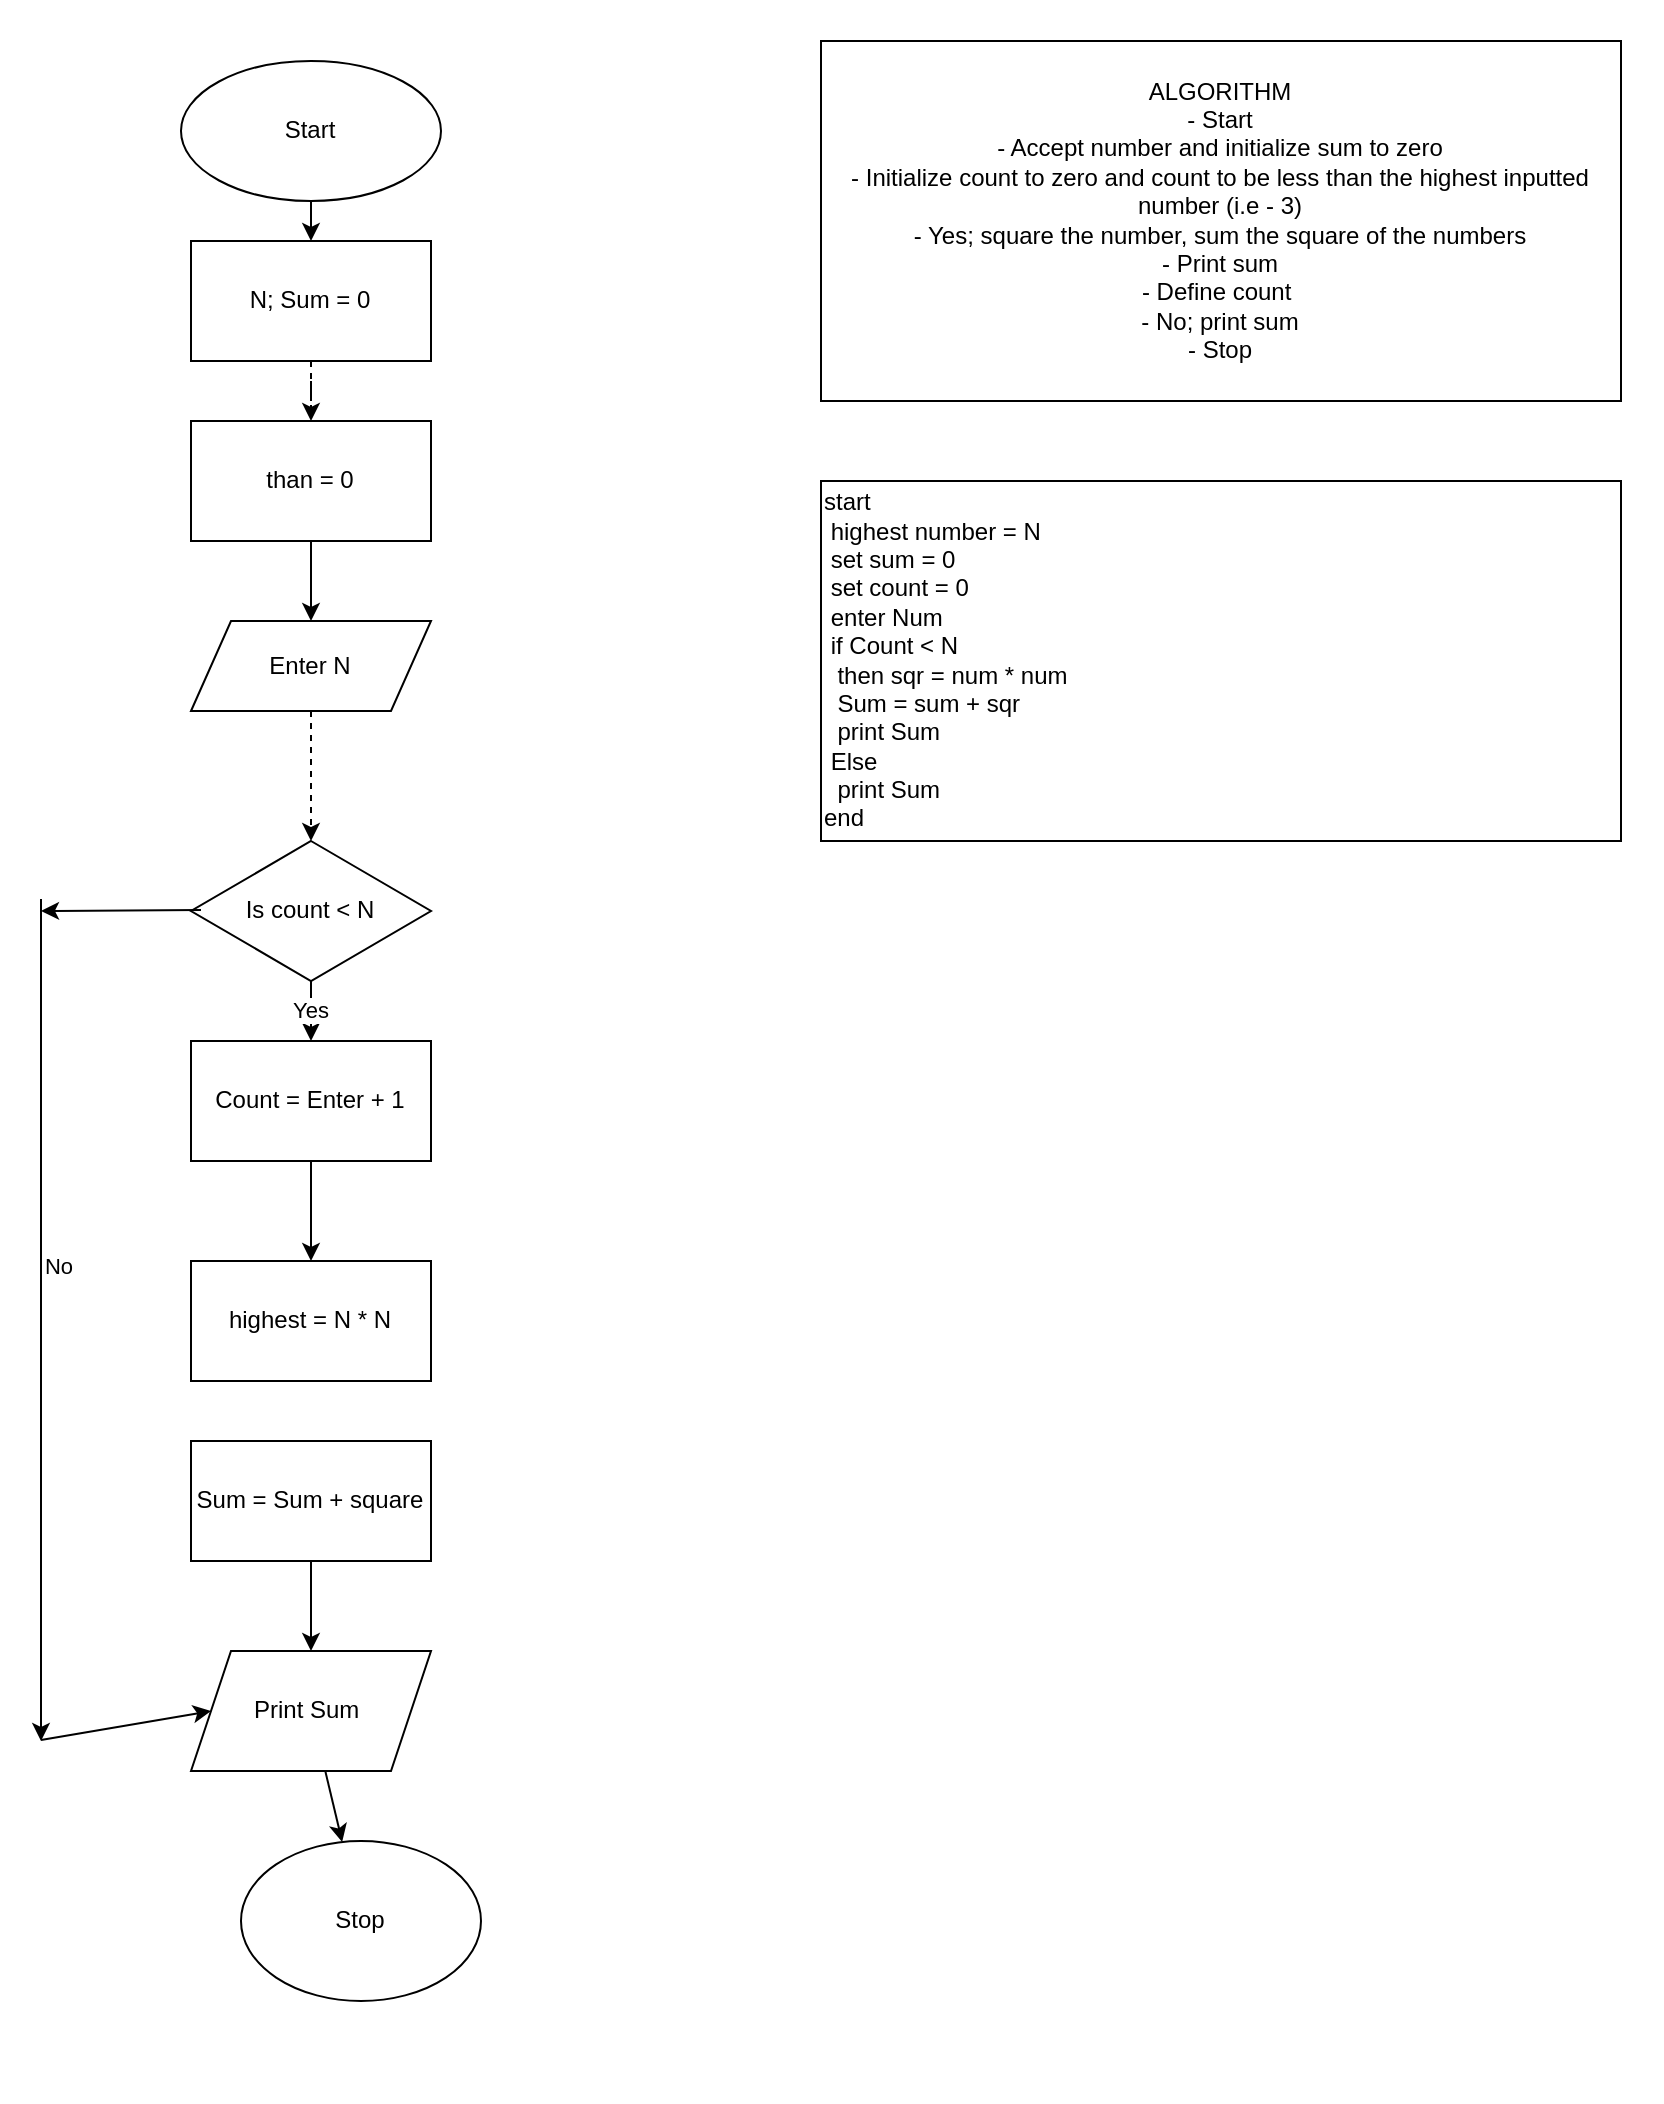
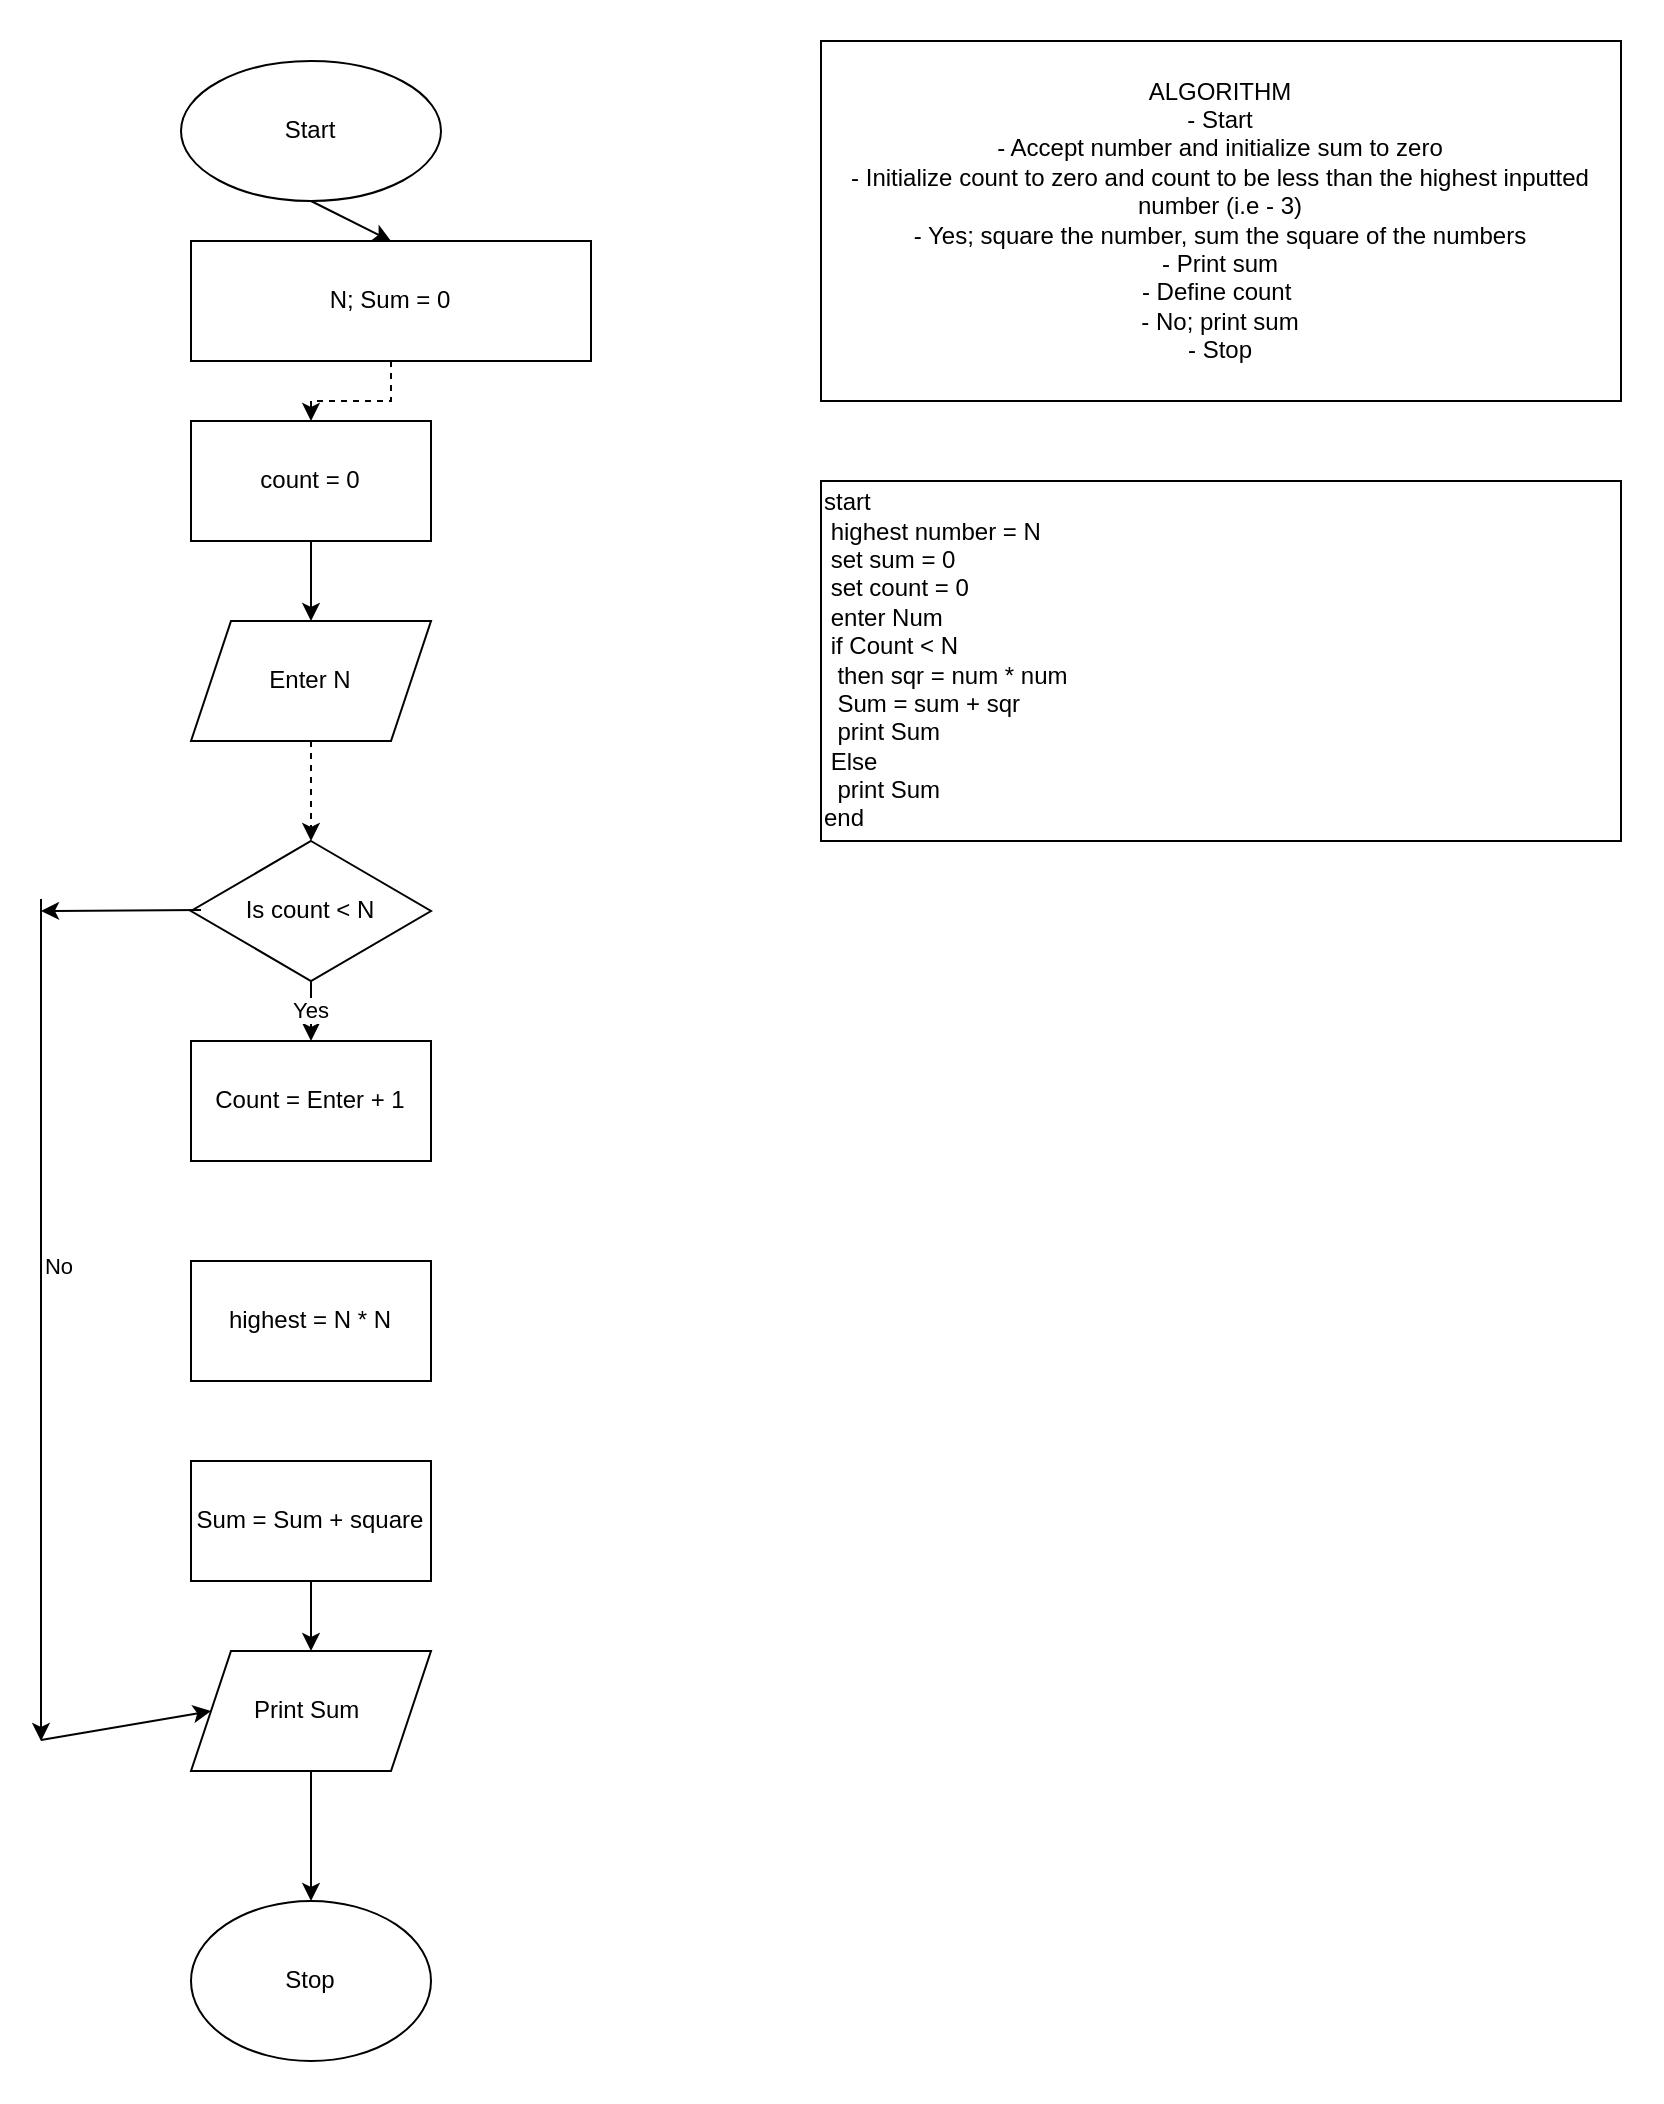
(311, 301) -> (391, 301)
(311, 481) -> (311, 481)
(311, 666) -> (311, 681)
(311, 1204) -> none
(311, 1501) -> (311, 1521)
(361, 1921) -> (311, 1981)
